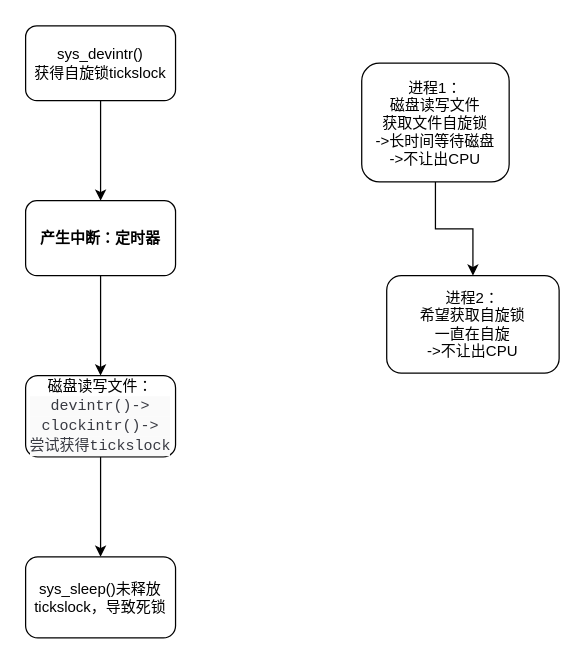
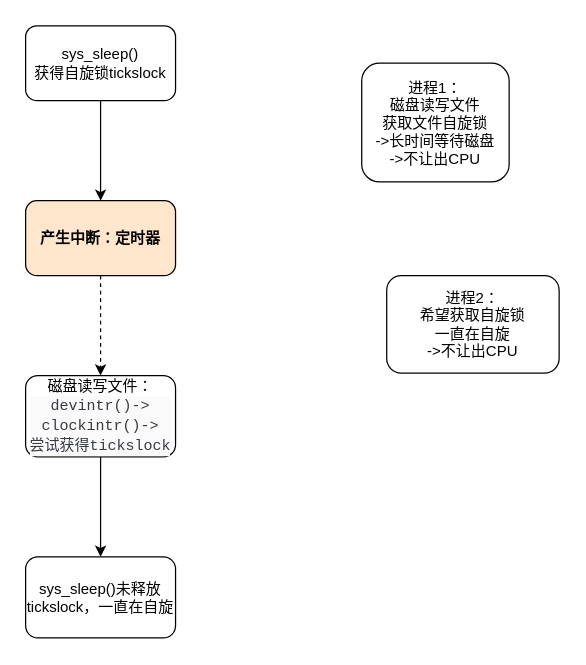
(101, 63) -> (101, 63)
(450, 229) -> none
(101, 238) -> (101, 238)
(101, 322) -> (101, 322)
(101, 598) -> (101, 598)
